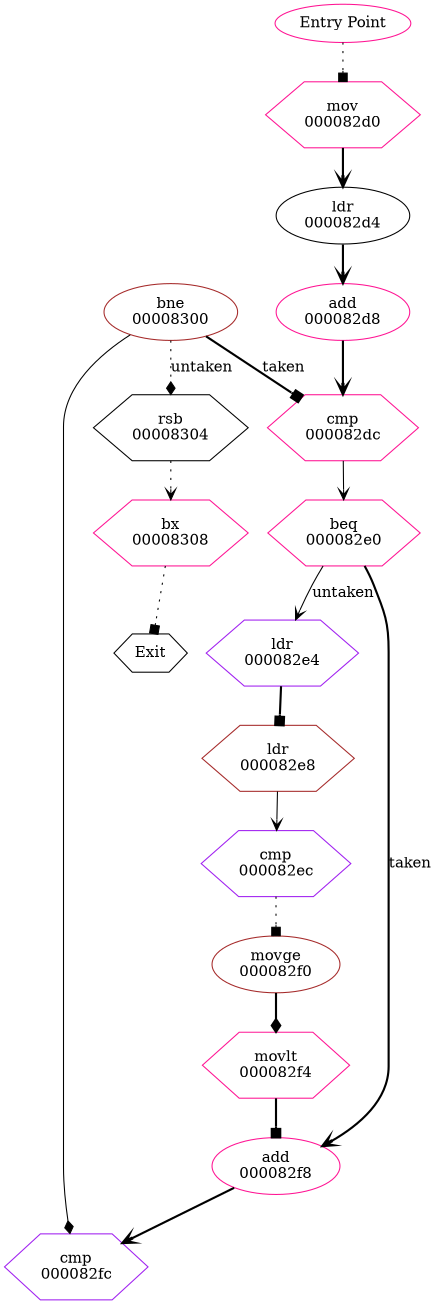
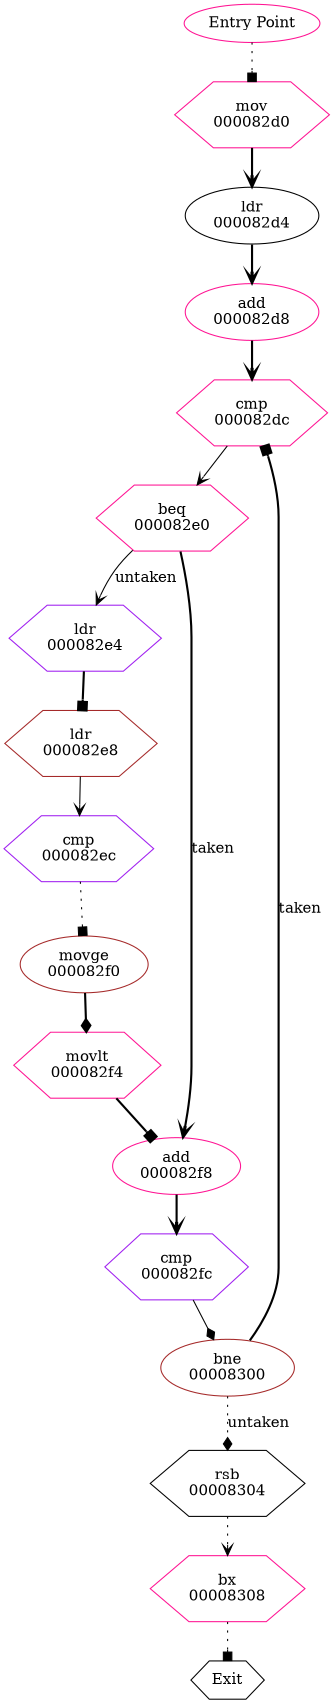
(64, 765) -> (200, 1314)
